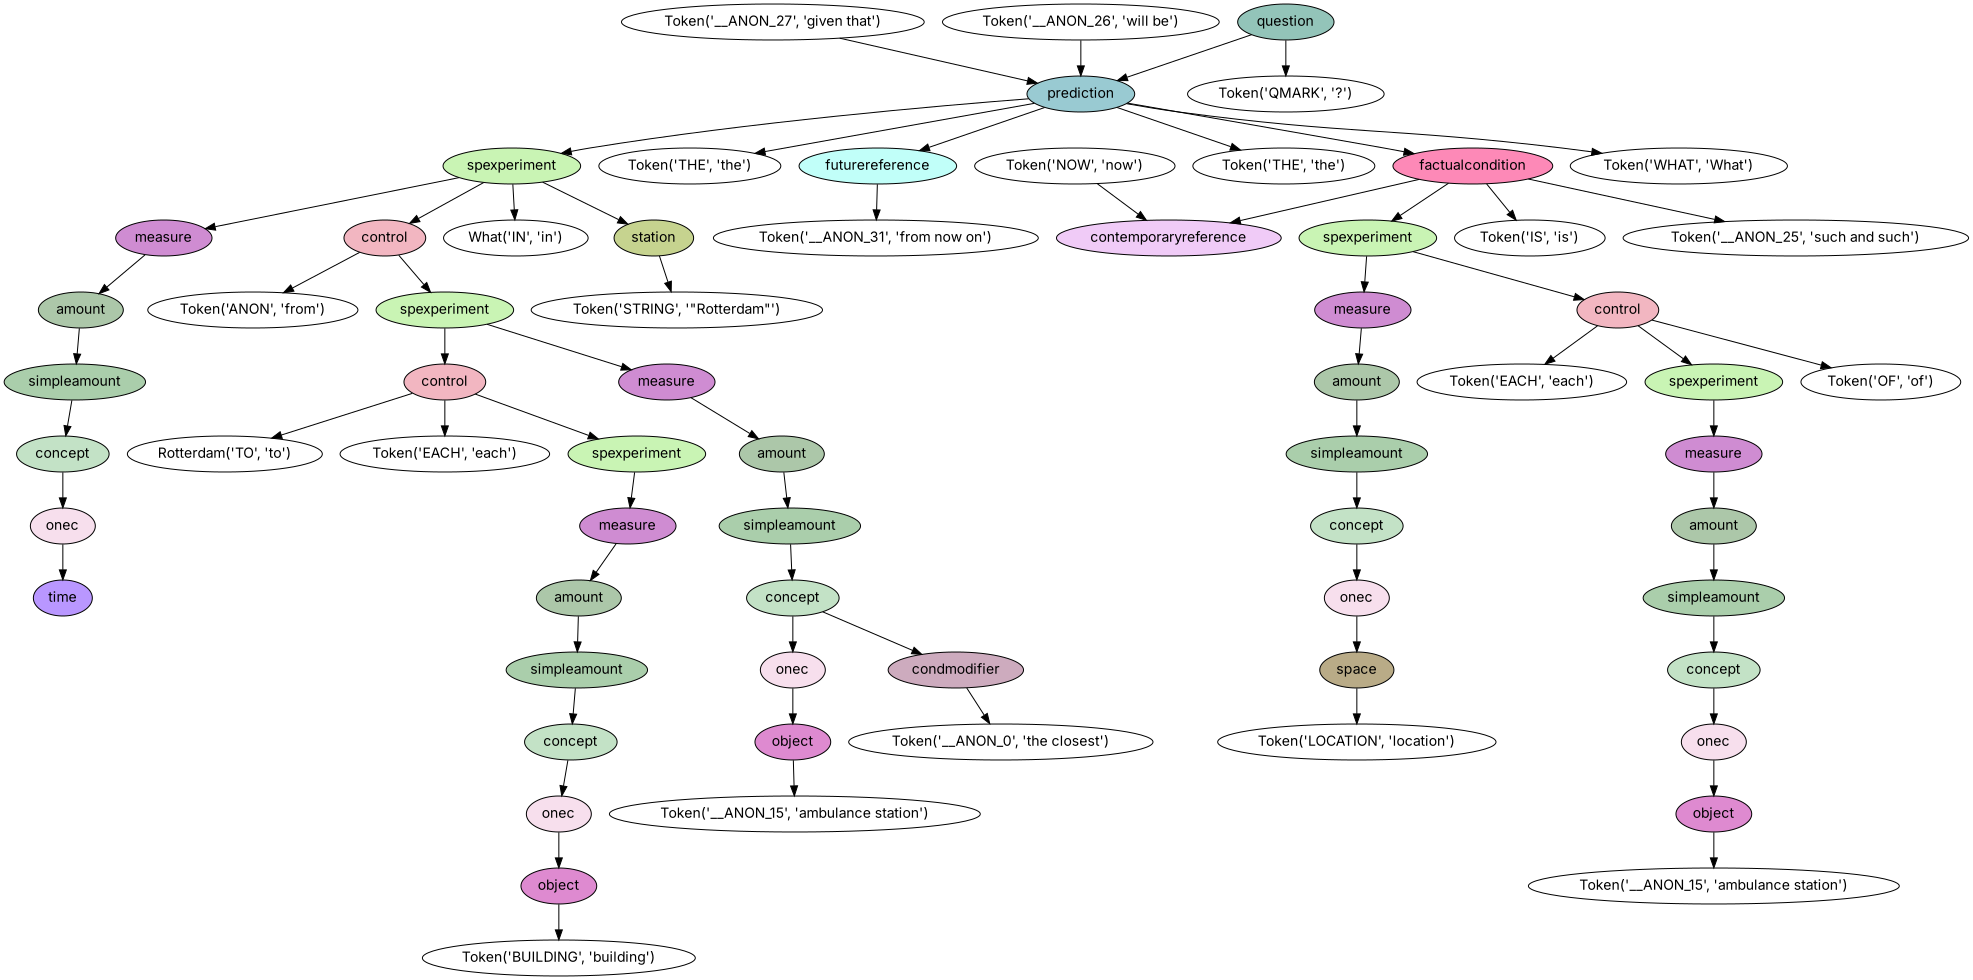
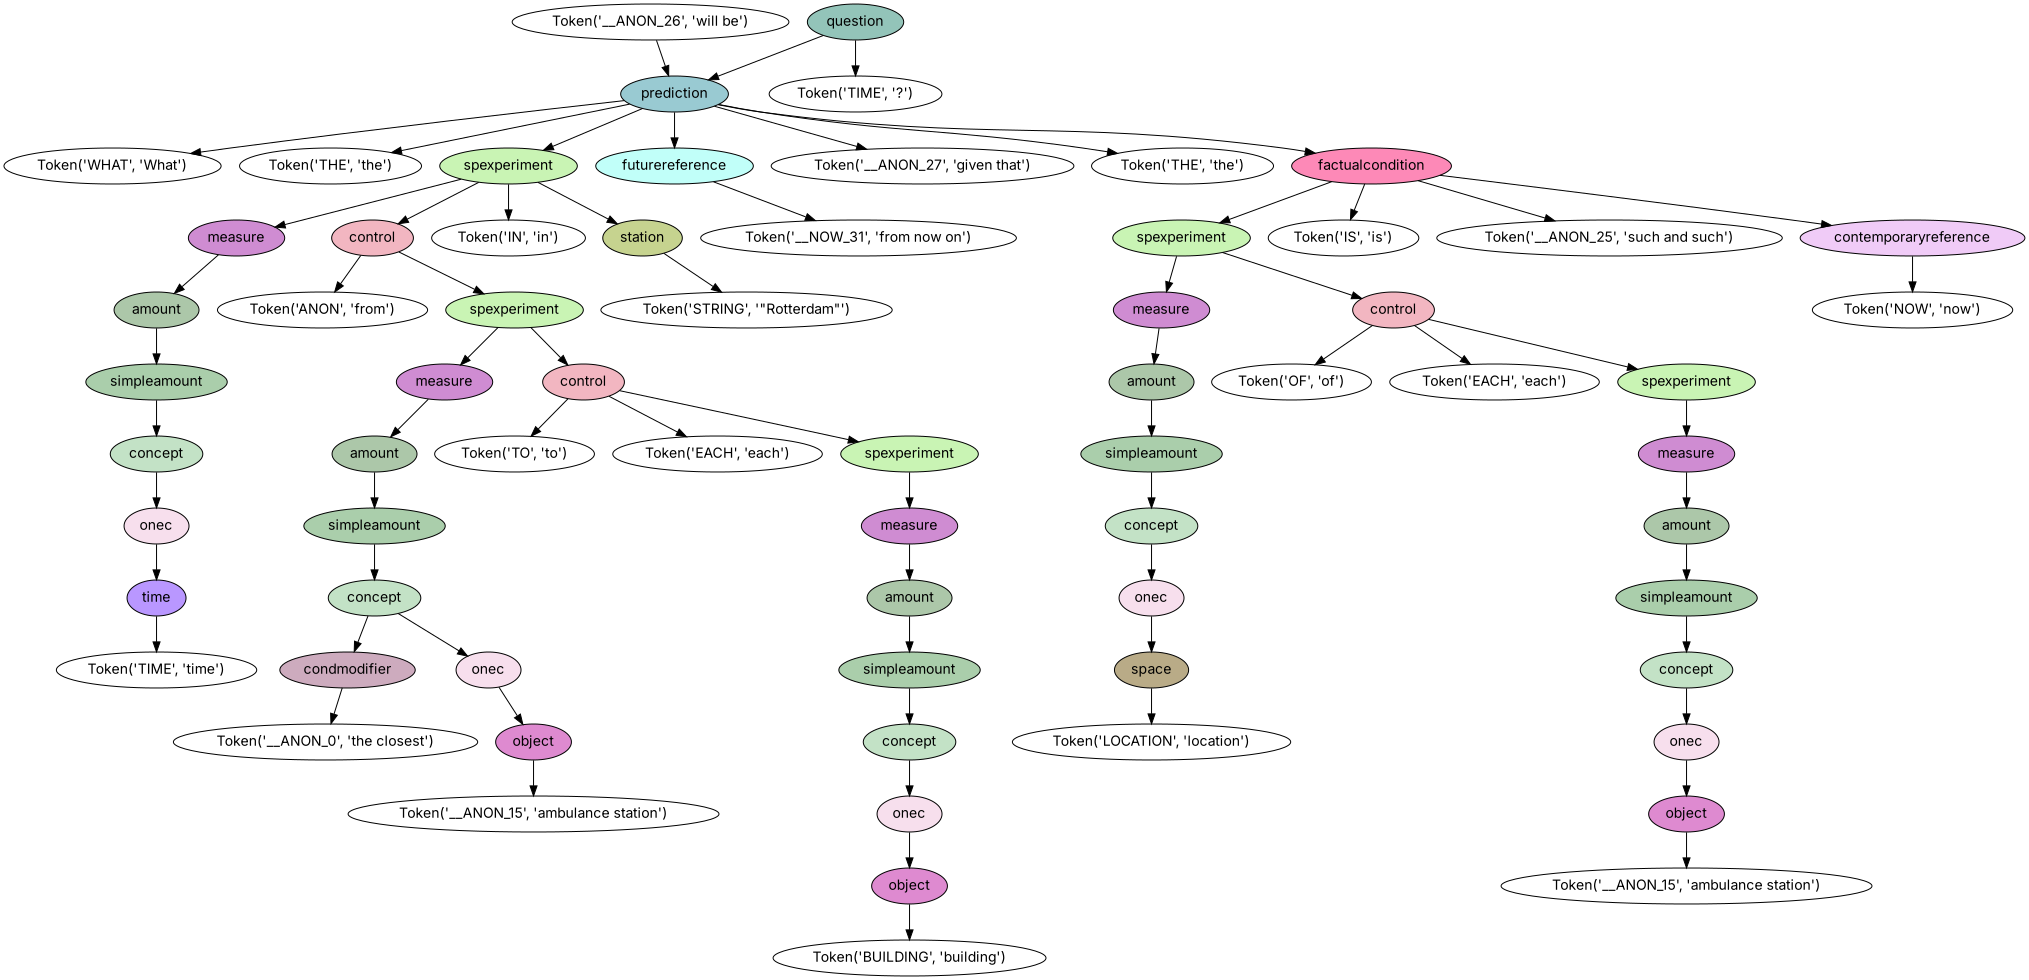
(933, 60) -> (786, 126)
(1286, 94) -> (856, 94)
(1118, 199) -> (1912, 269)
(516, 238) -> (509, 238)
(876, 238) -> (859, 238)
(225, 454) -> (515, 454)
none -> (157, 670)
